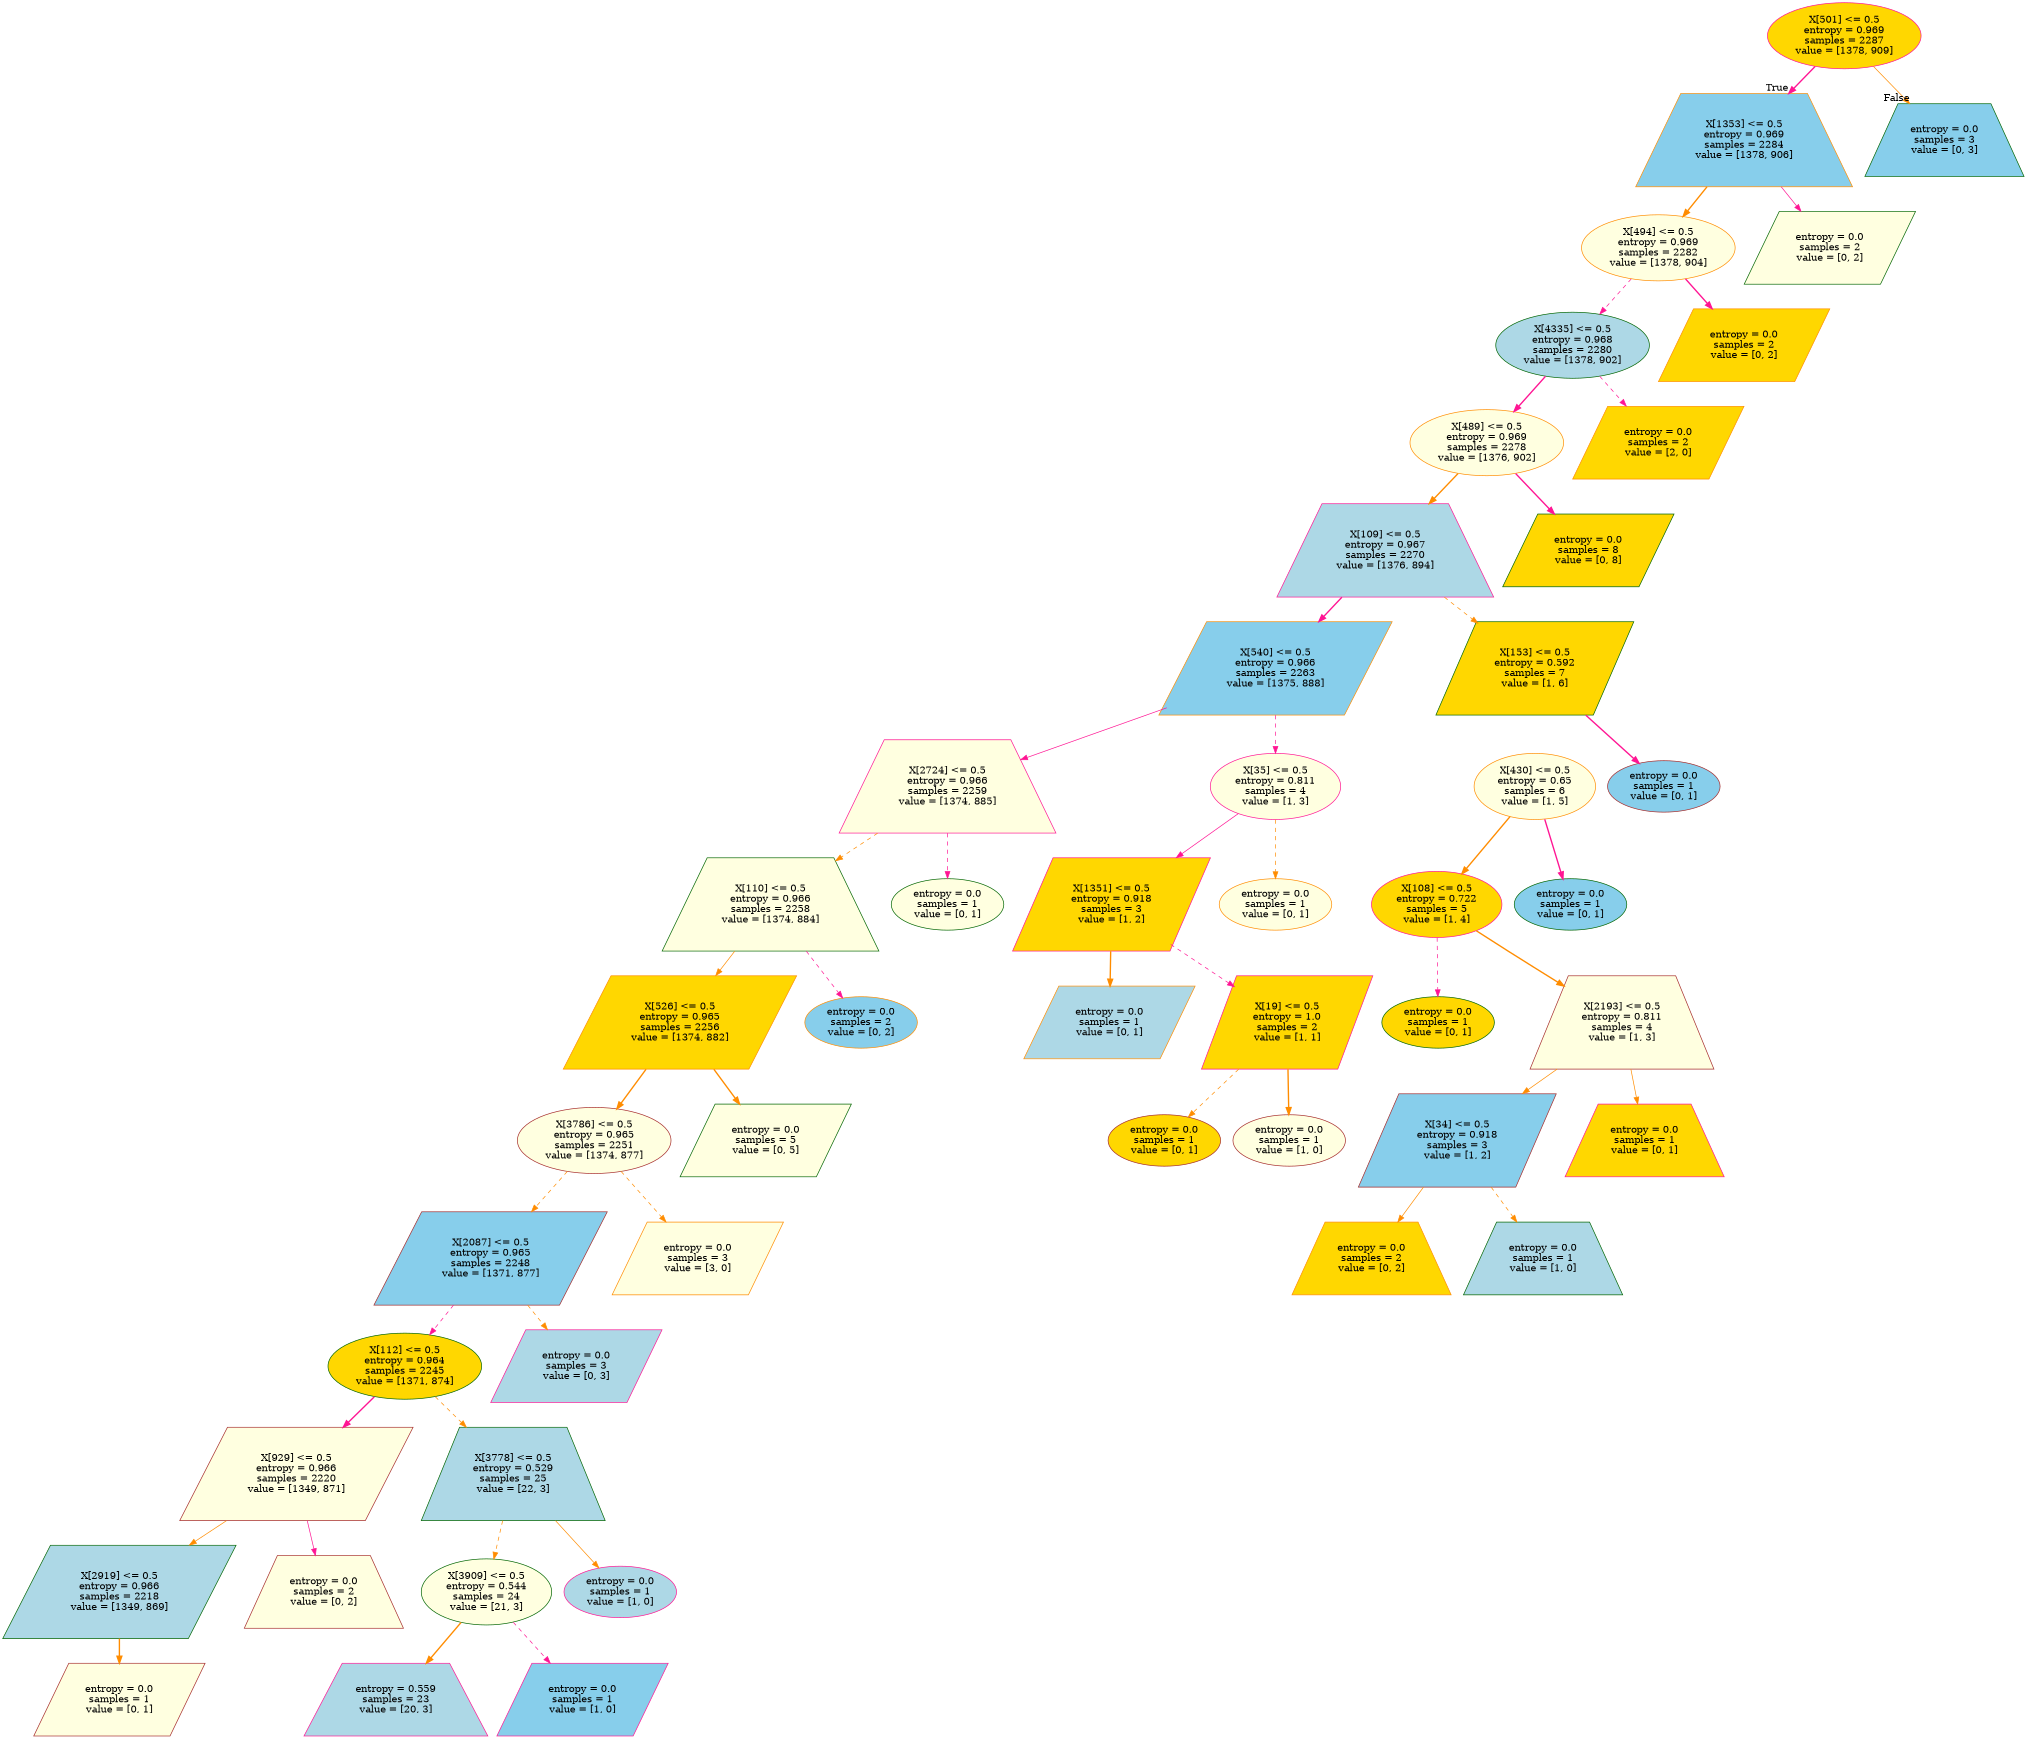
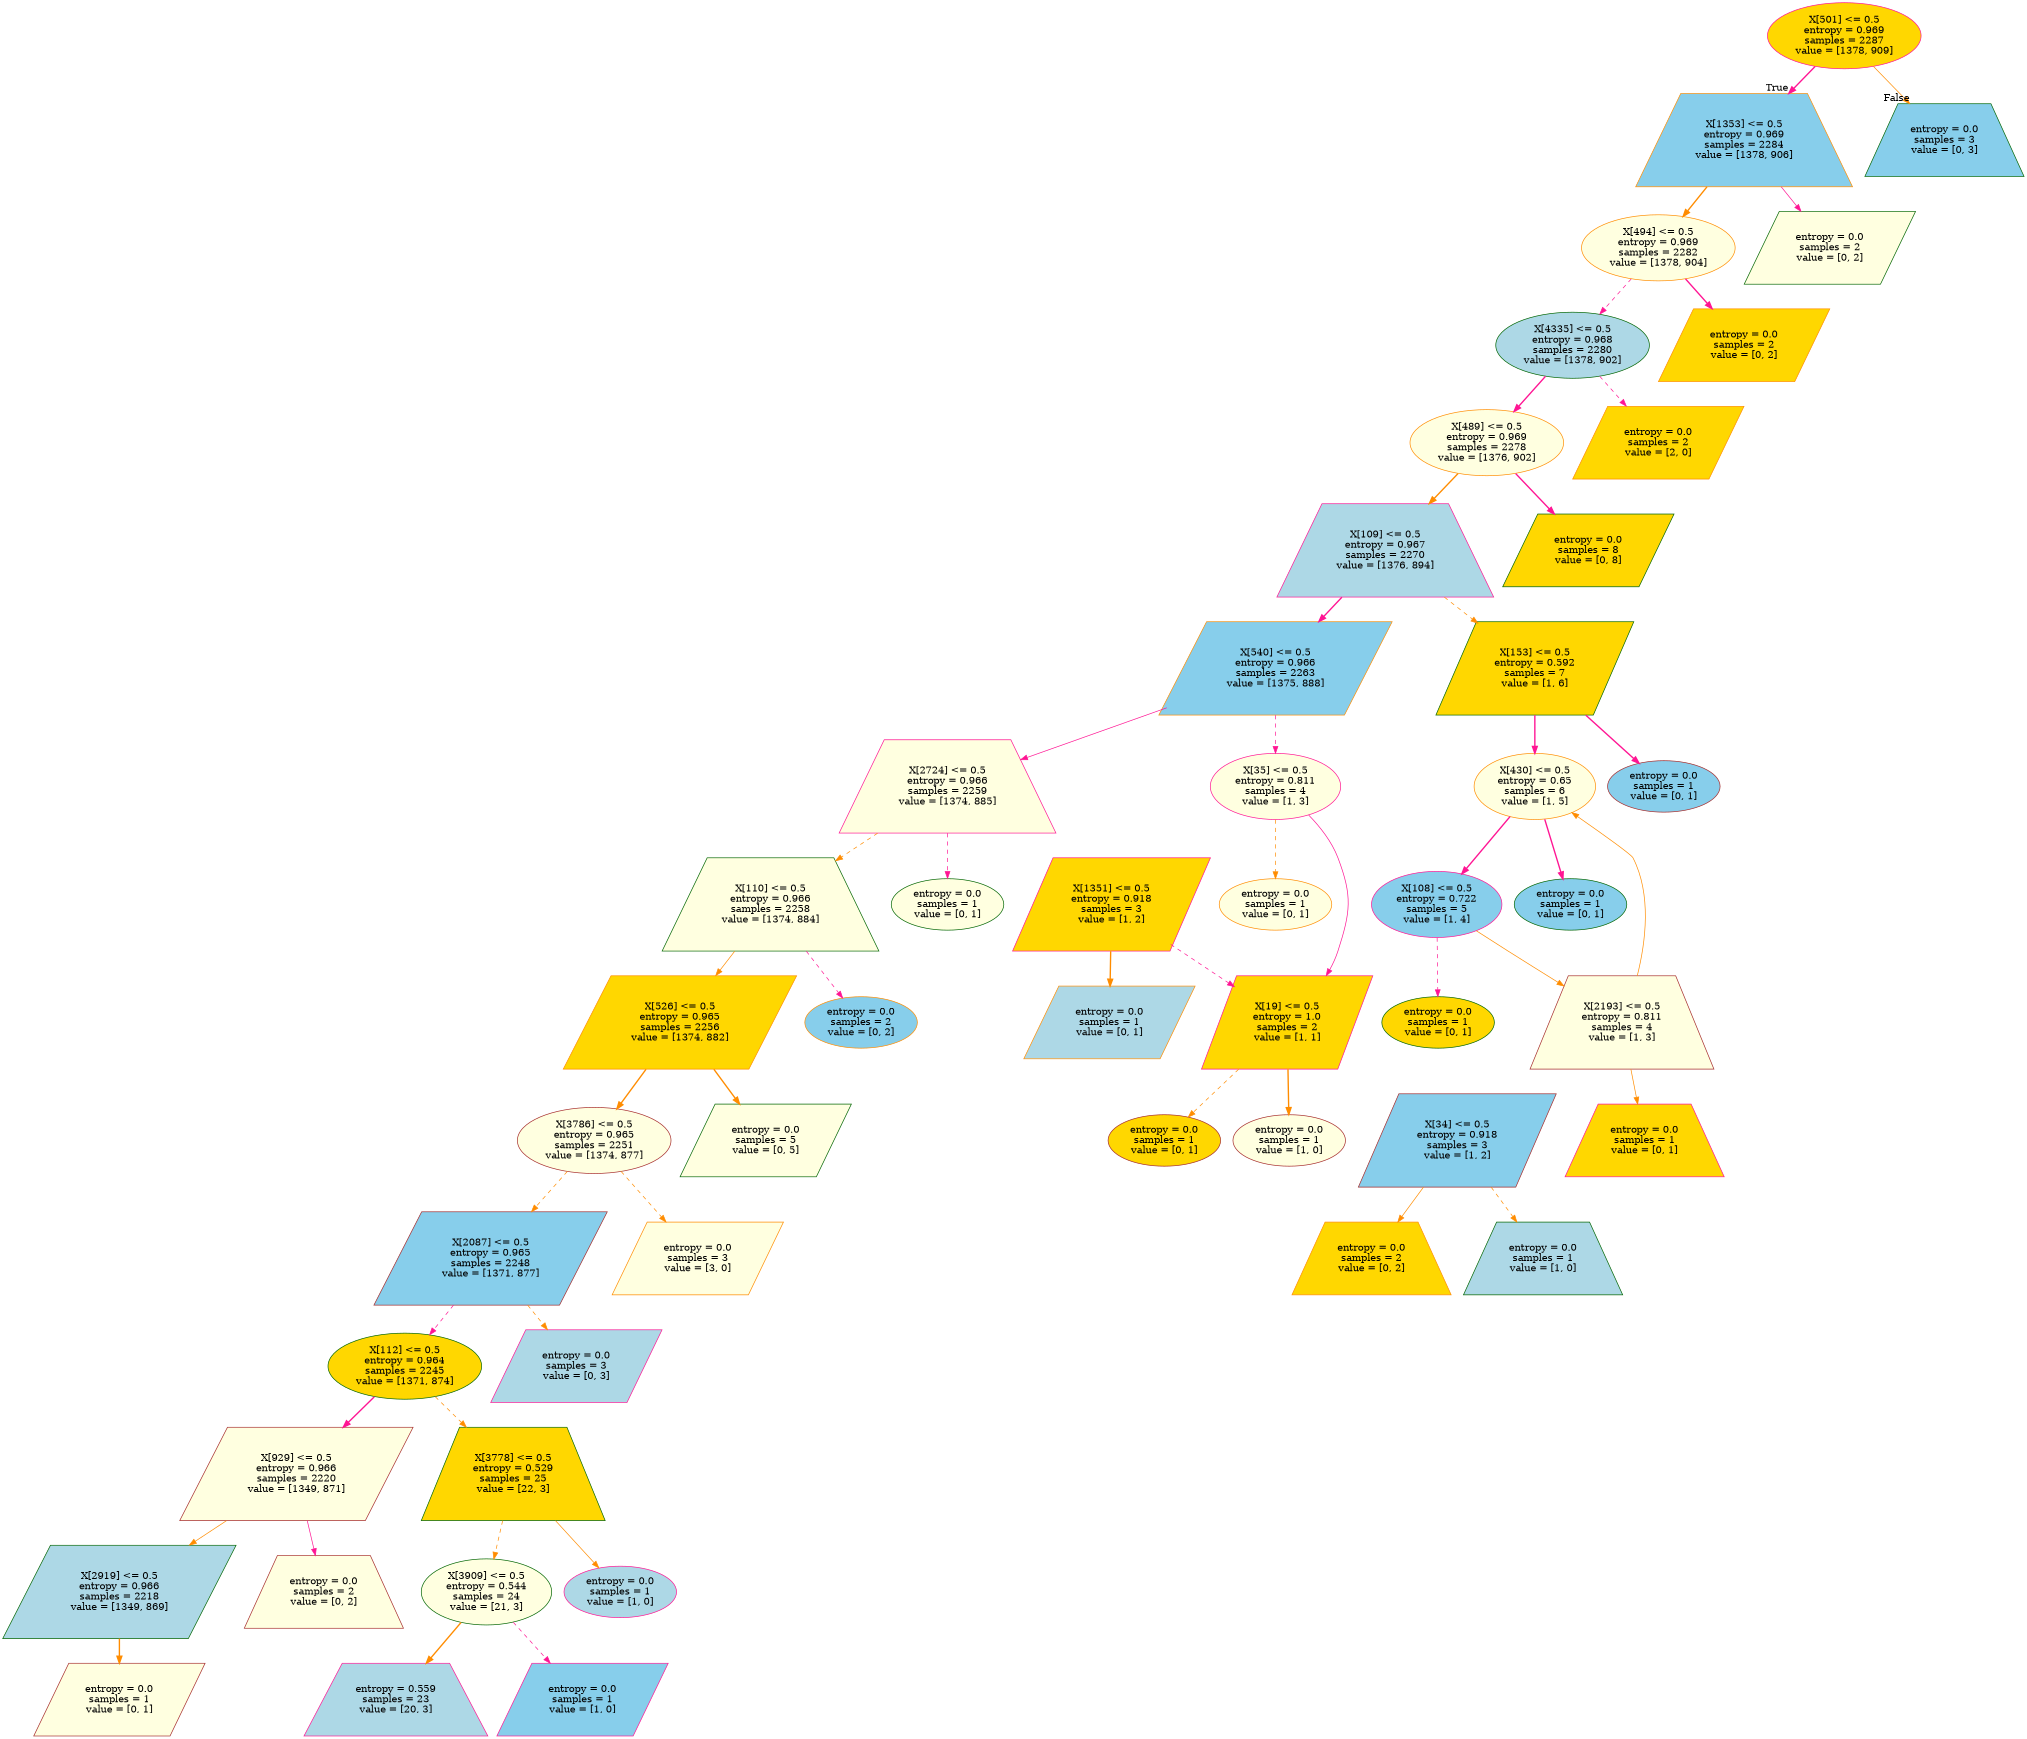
none -> (1535, 731)
(1210, 834) -> (1347, 889)
(1488, 843) -> (1488, 843)
(1437, 904) -> (1437, 904)
(1517, 957) -> (1517, 957)
(1542, 1079) -> (1641, 882)
(513, 1474) -> (513, 1474)
